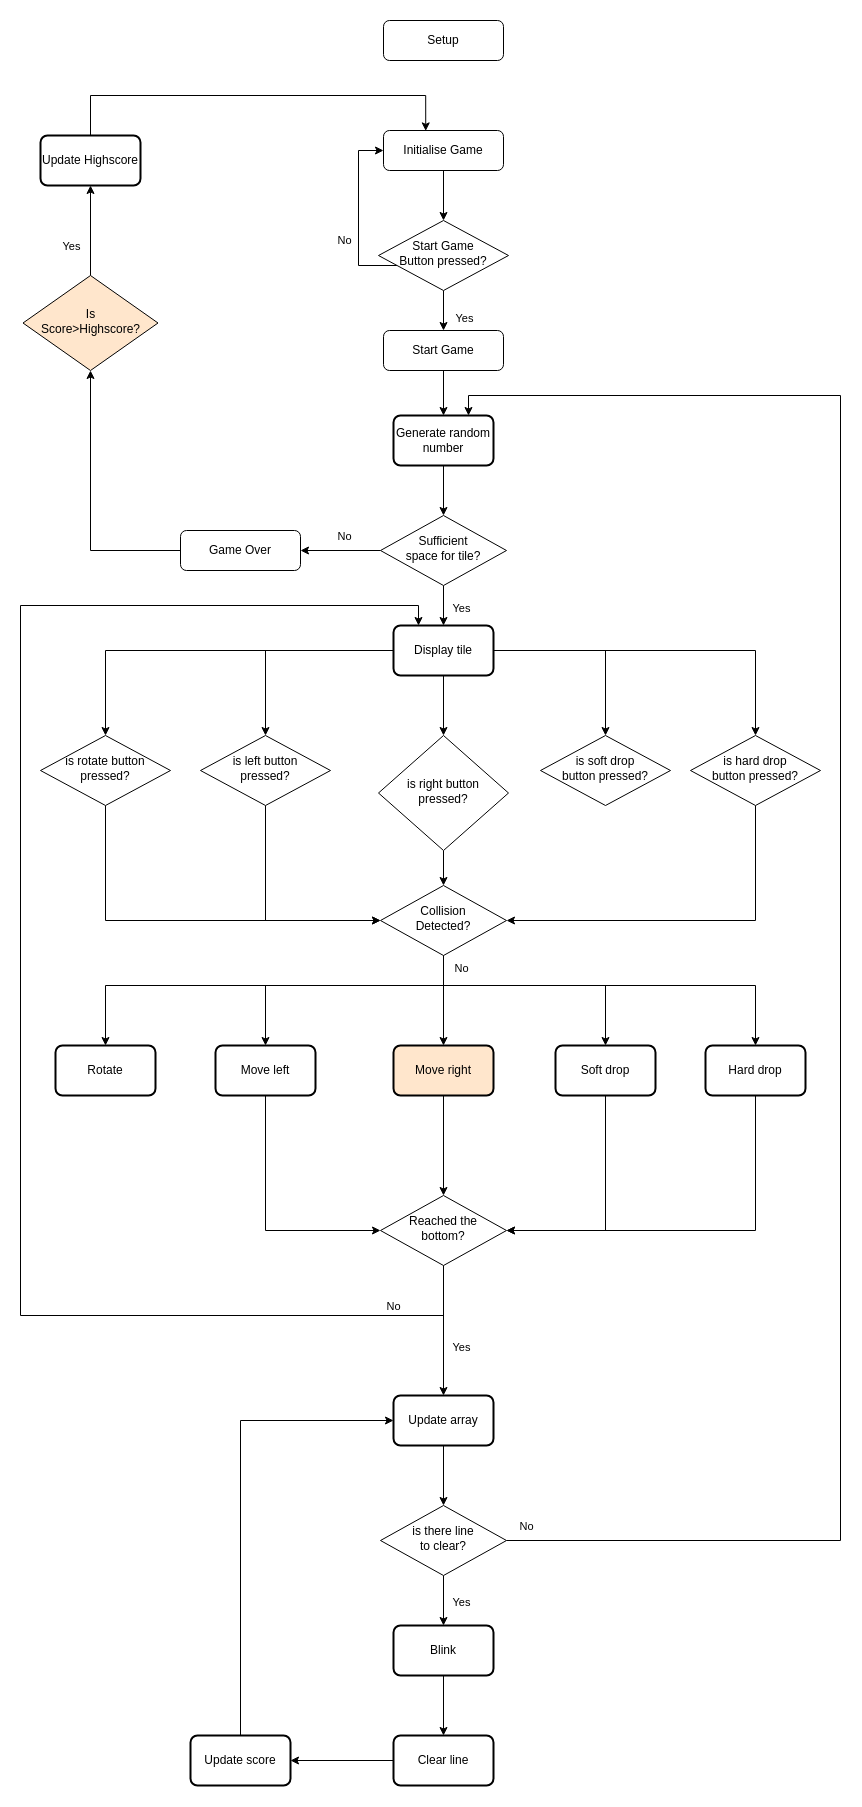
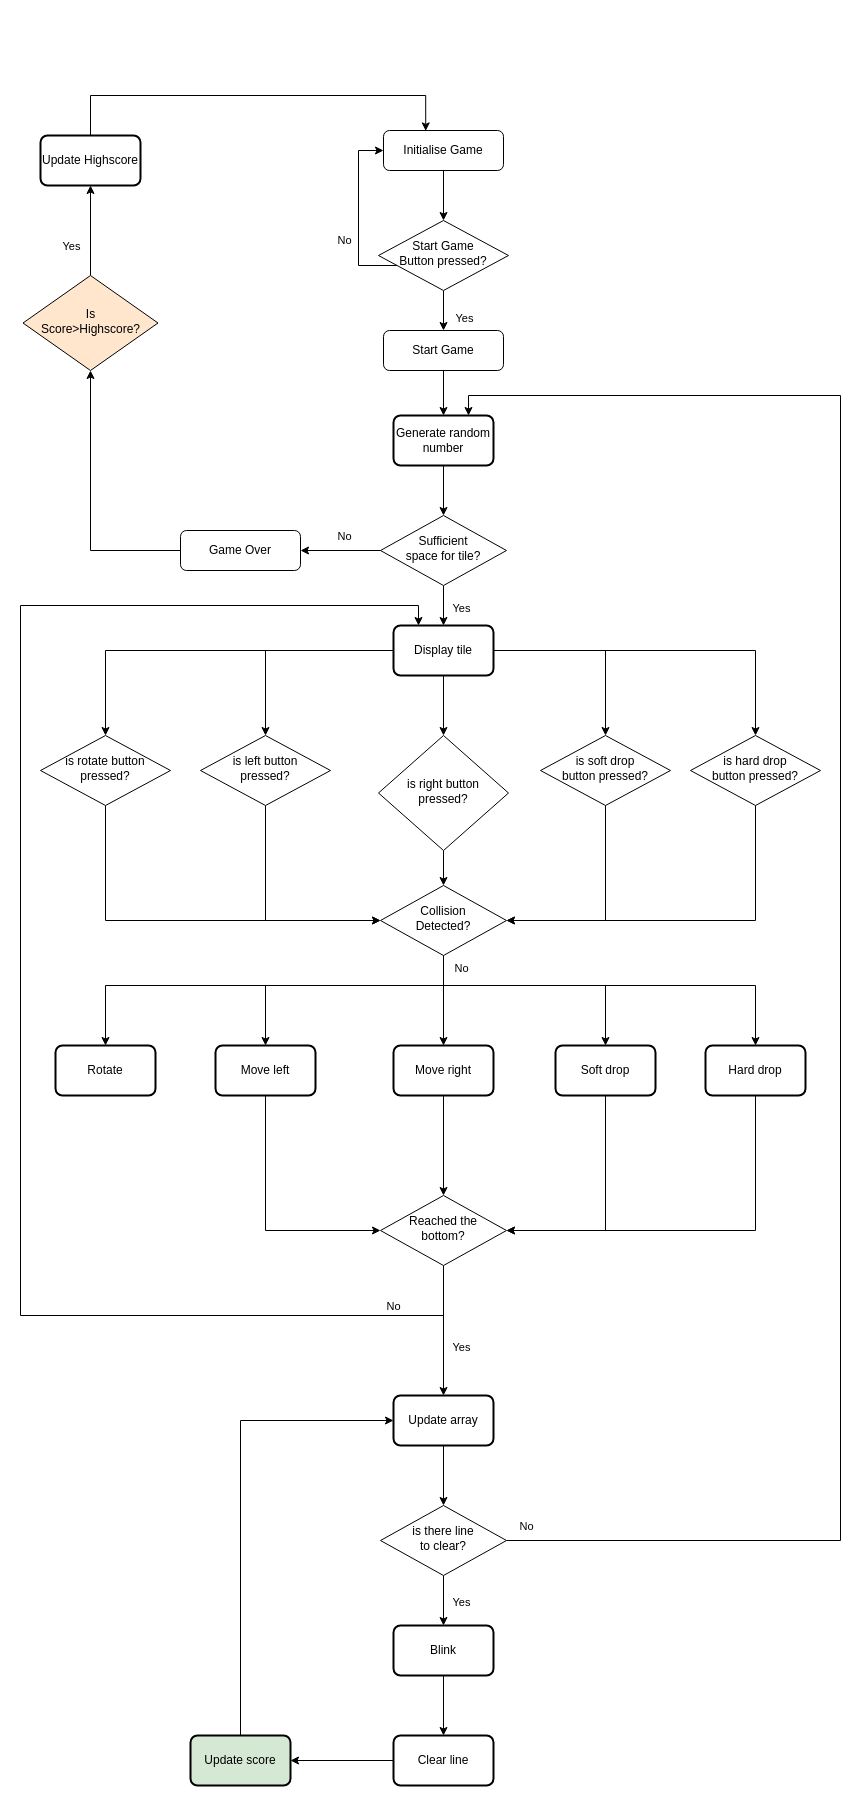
(444, 41) -> none
none -> (606, 862)
(444, 1071) -> (444, 1071)
(241, 1761) -> (241, 1761)
